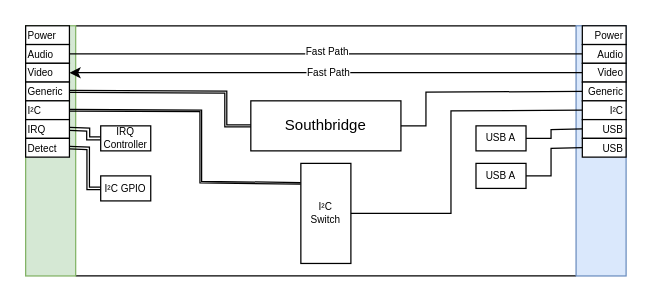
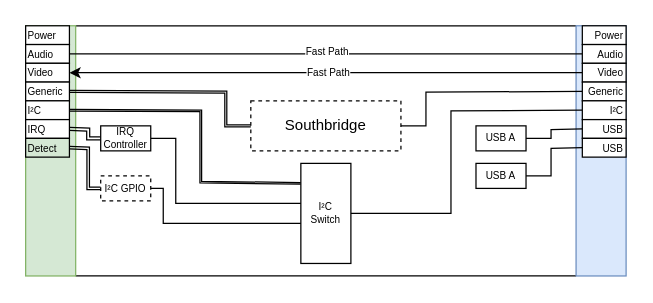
(326, 126) -> (326, 126)
(48, 148) -> (48, 148)
(126, 188) -> (126, 188)
none -> (201, 203)
none -> (208, 223)
